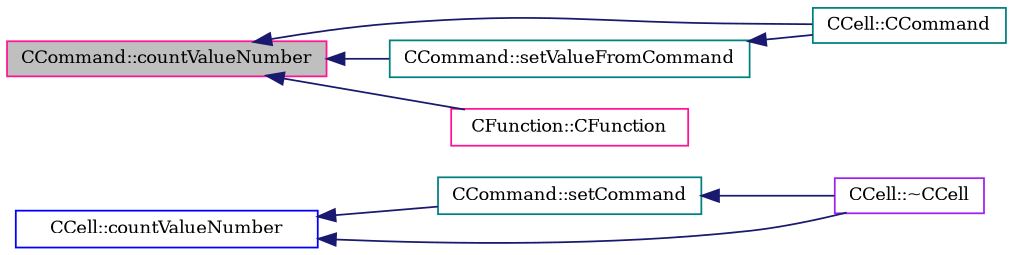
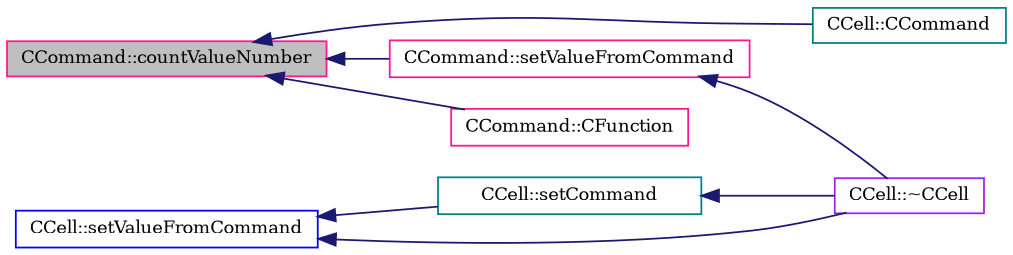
(789, 37) -> (807, 122)
(570, 59) -> (570, 59)
(570, 127) -> (570, 127)
(570, 196) -> (570, 196)
(167, 229) -> (167, 229)
